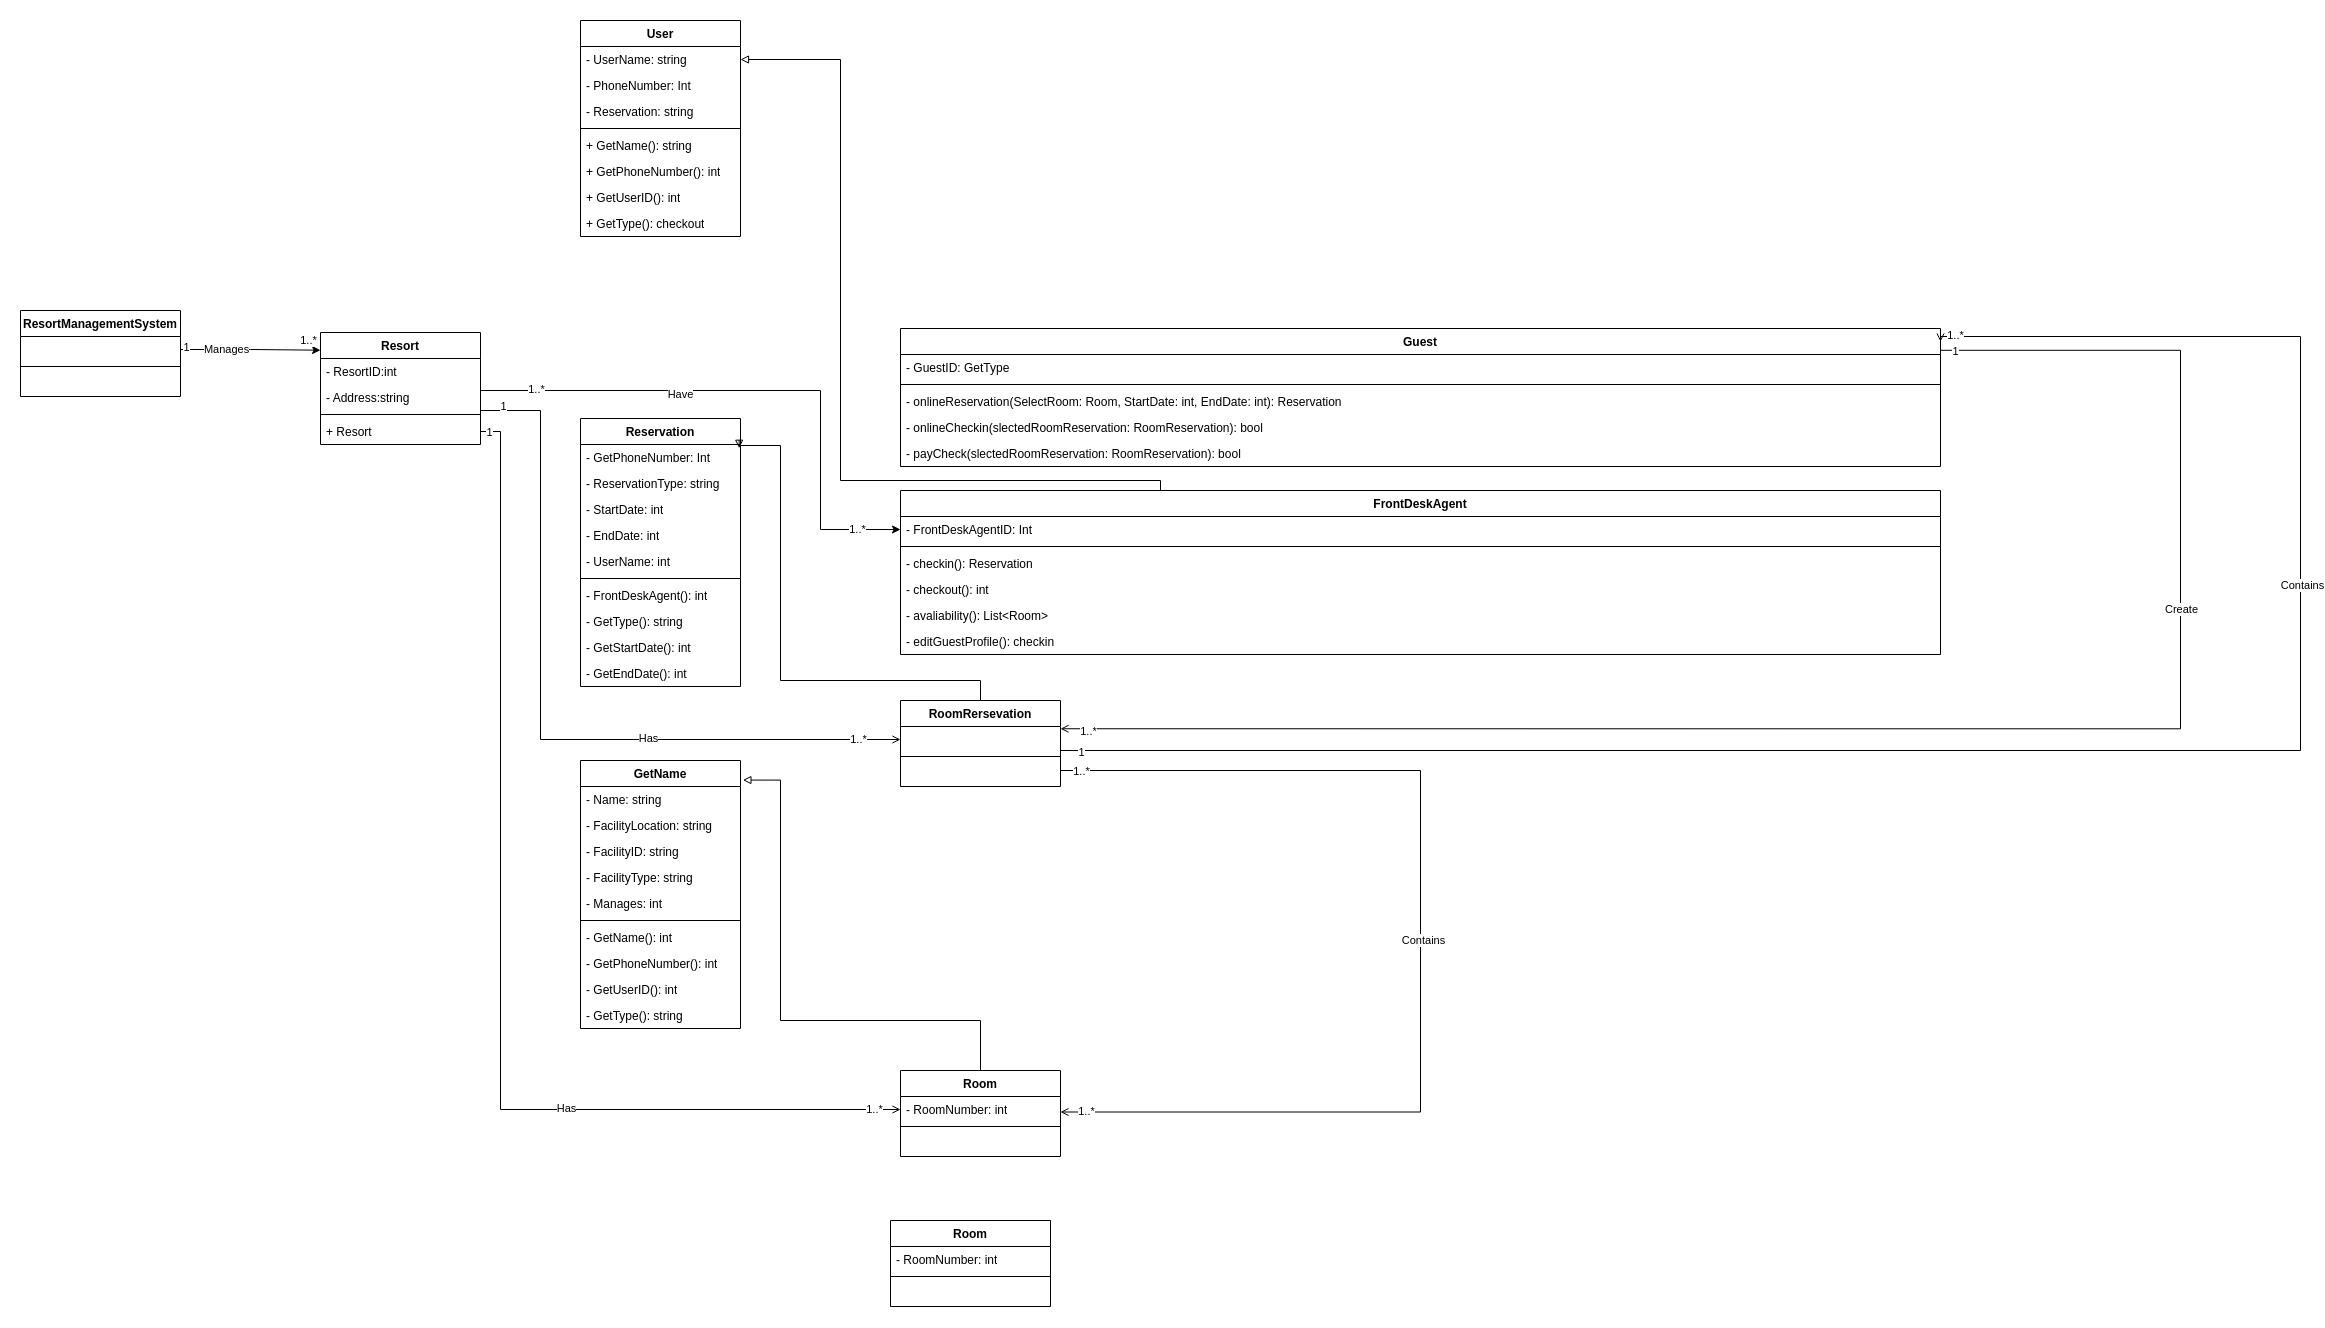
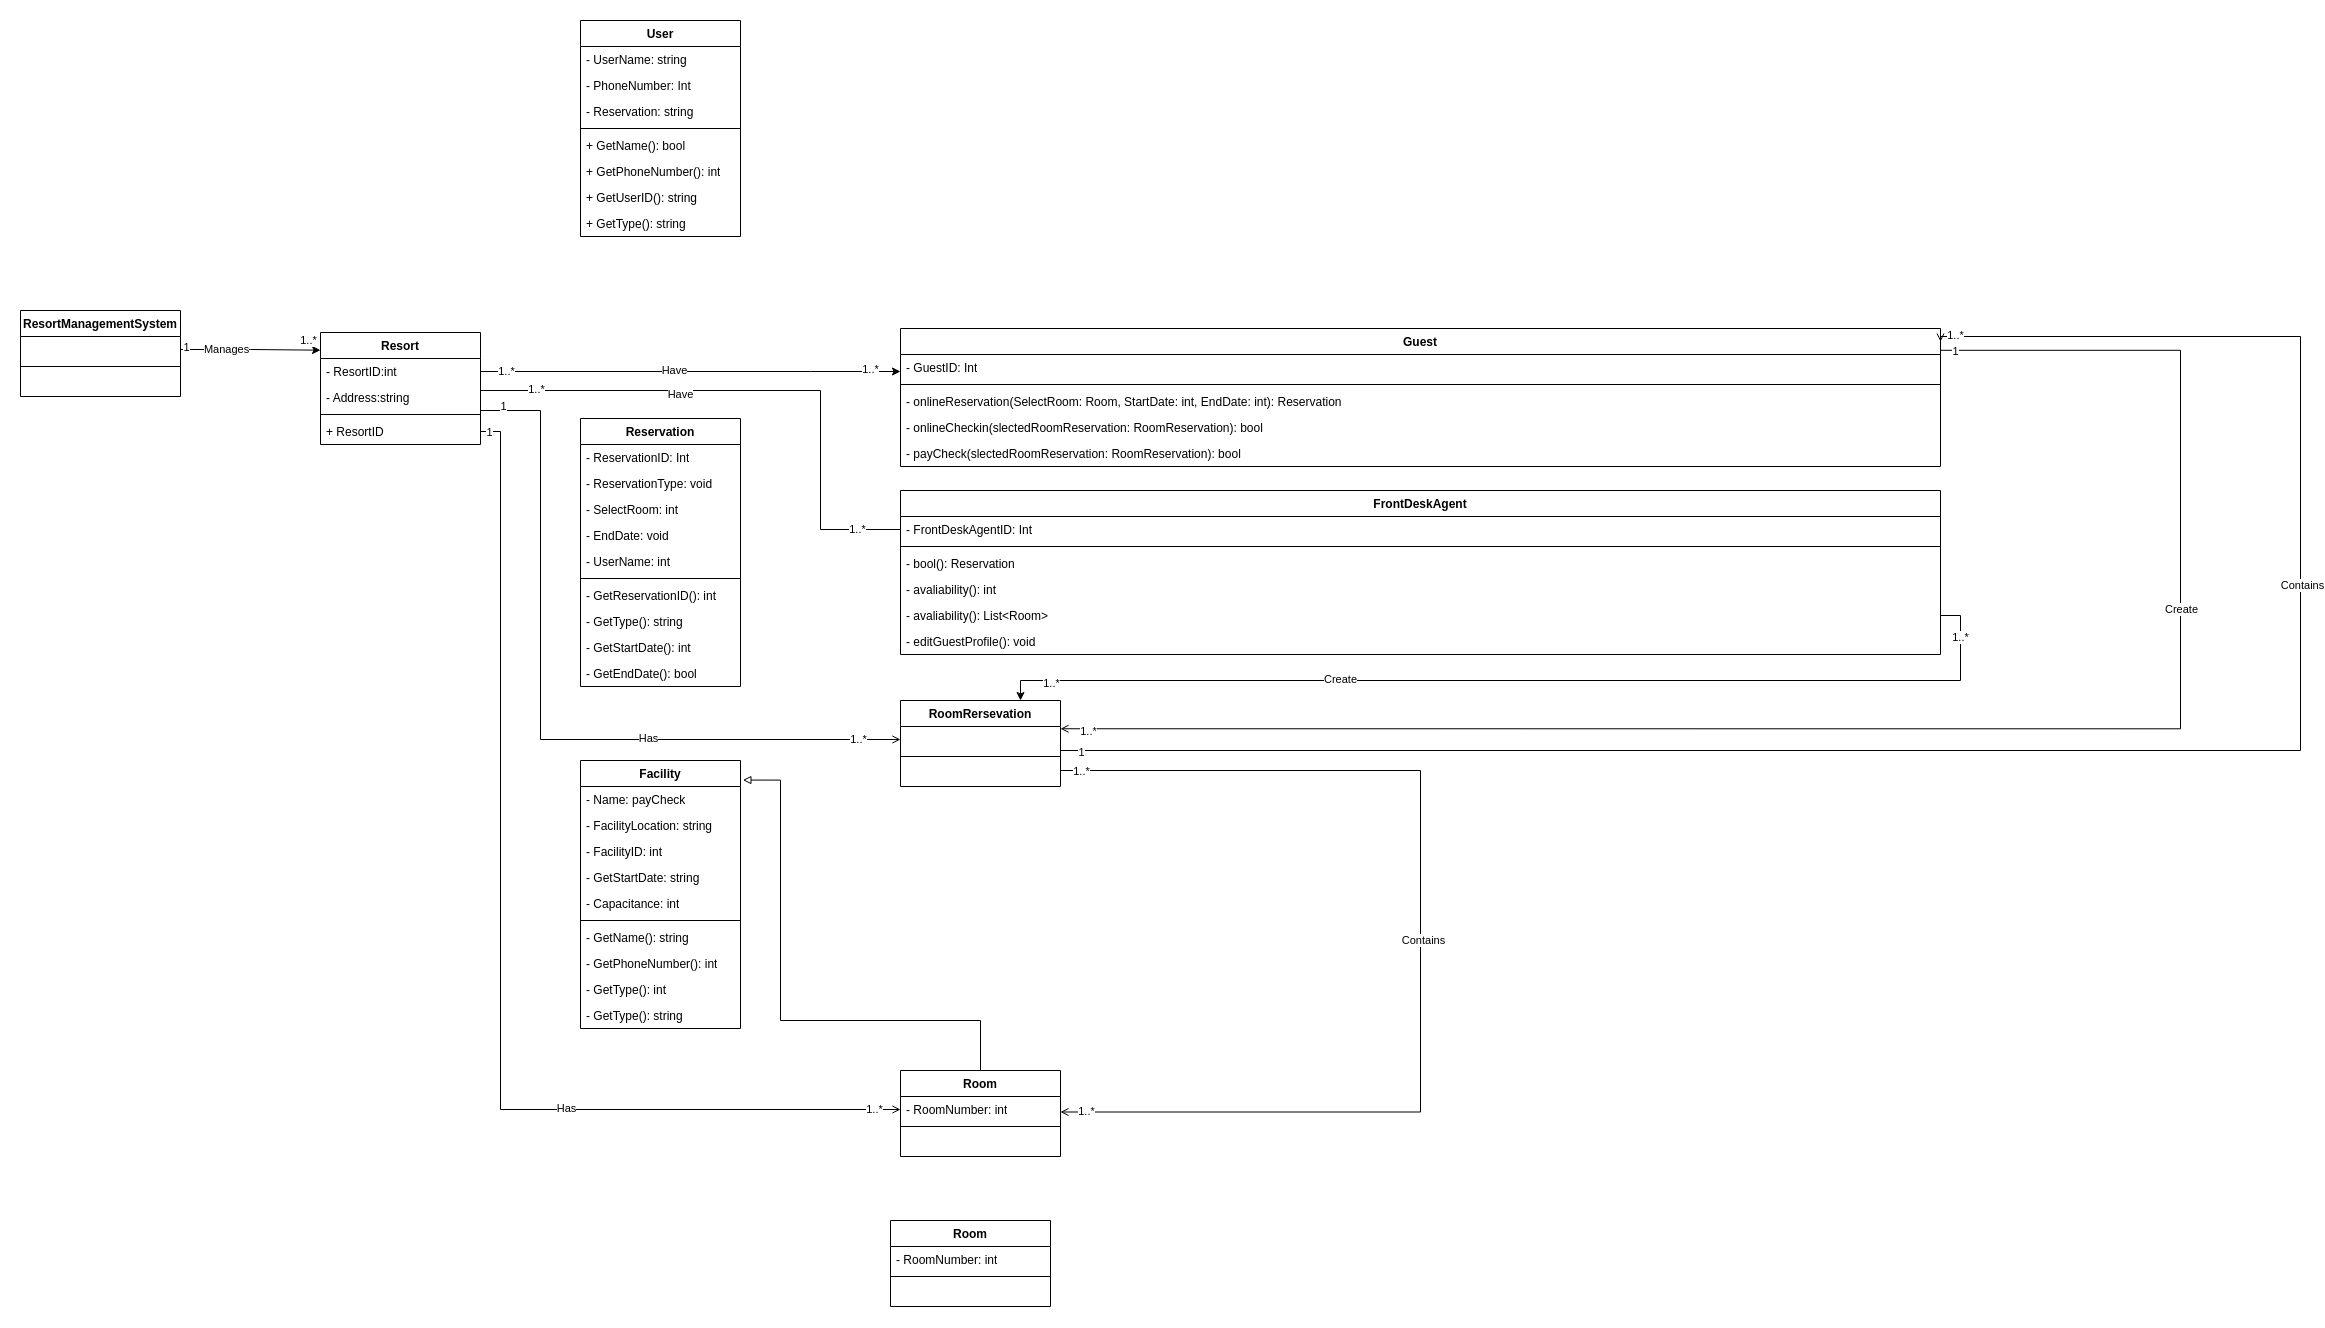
(644, 147) -> (637, 147)
(641, 199) -> (651, 199)
(652, 225) -> (644, 225)
(962, 369) -> (949, 369)
none -> (688, 372)
(841, 390) -> none
(352, 433) -> (359, 433)
(654, 459) -> (649, 459)
(662, 492) -> (656, 485)
(634, 511) -> (636, 511)
(892, 530) -> (894, 530)
(627, 537) -> (631, 537)
(979, 565) -> (969, 565)
(957, 591) -> (963, 591)
(658, 597) -> (662, 604)
(993, 643) -> (983, 643)
(781, 651) -> none
(644, 675) -> (647, 675)
none -> (1527, 681)
(661, 775) -> (661, 775)
(627, 801) -> (636, 801)
(644, 853) -> (634, 853)
(650, 879) -> (654, 879)
(627, 905) -> (639, 905)
(634, 939) -> (644, 939)
(641, 991) -> (634, 991)
